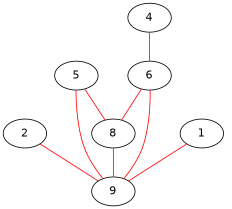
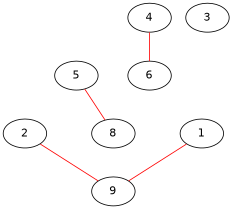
none -> (207, 18)
(131, 105) -> none
(81, 137) -> none
(146, 137) -> none
(113, 163) -> none
